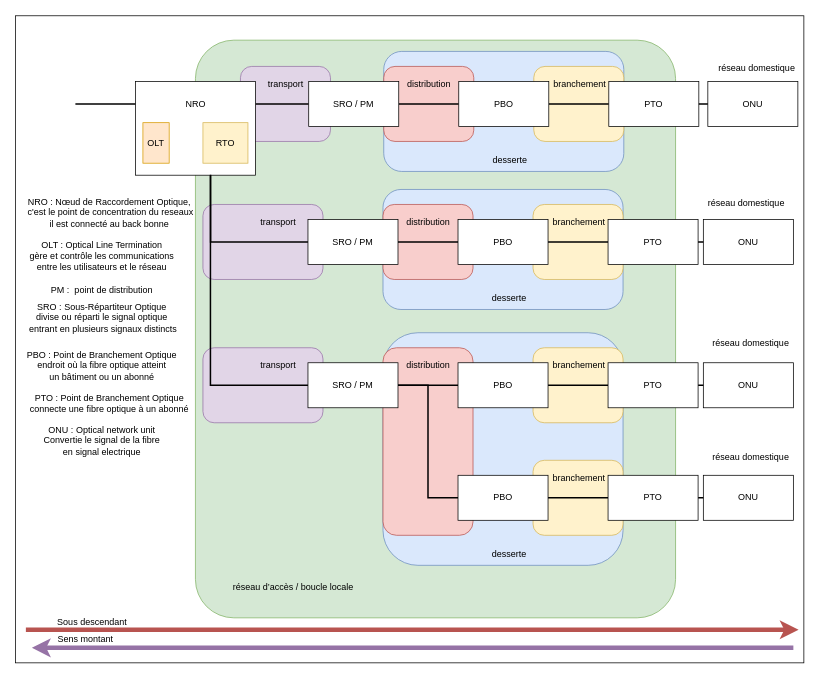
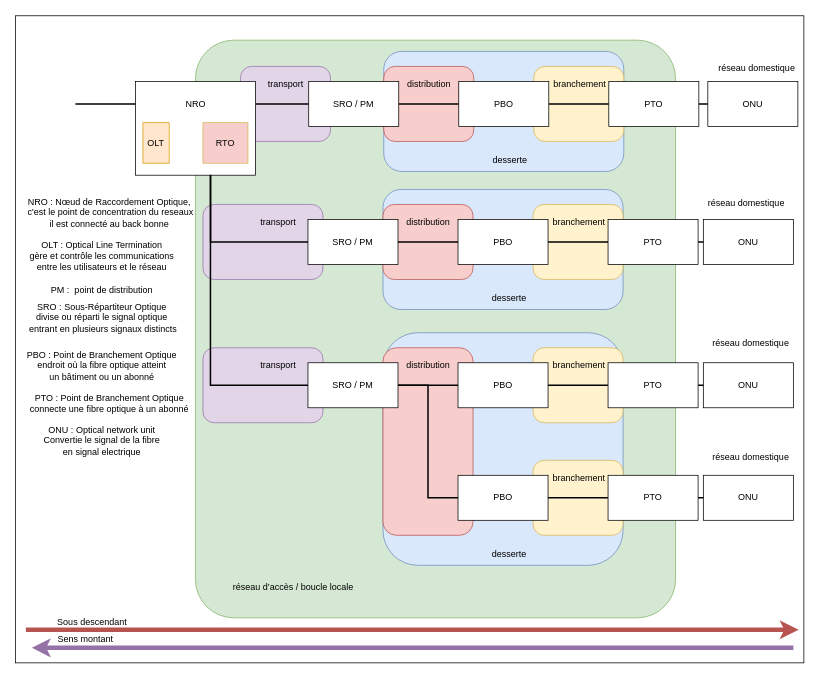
(225, 143) -> (225, 143)
